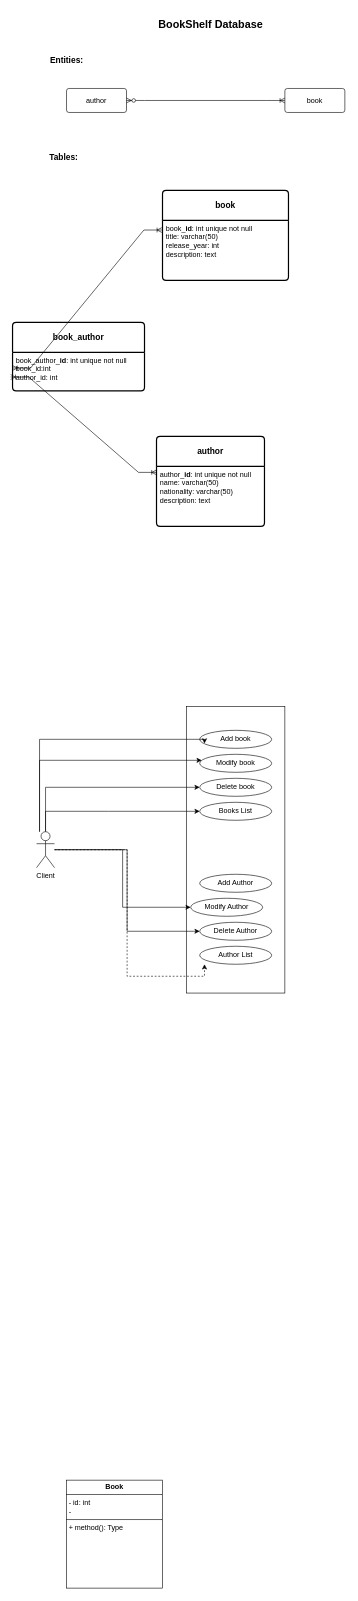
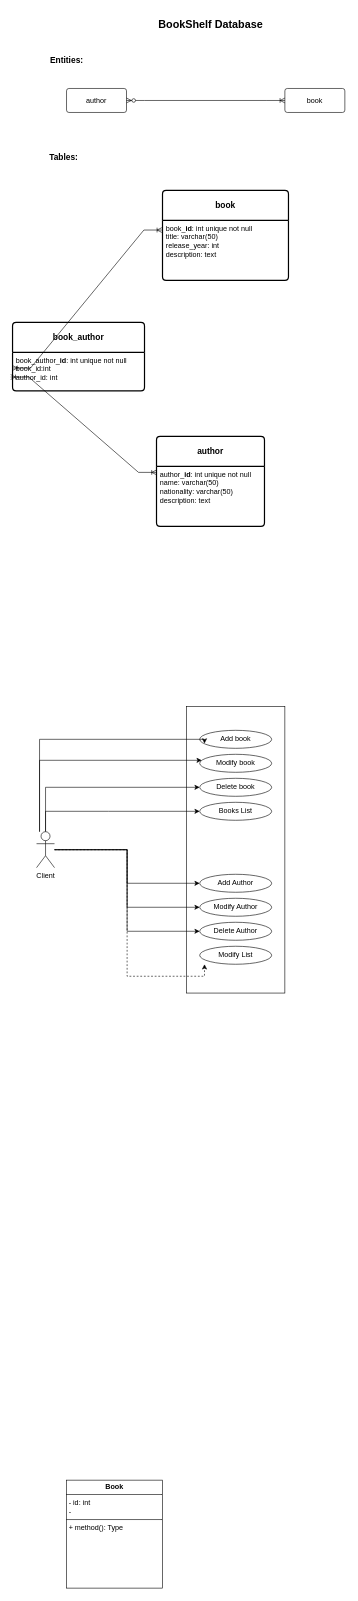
none -> (194, 884)
(227, 908) -> (236, 908)
(236, 956) -> (236, 956)
